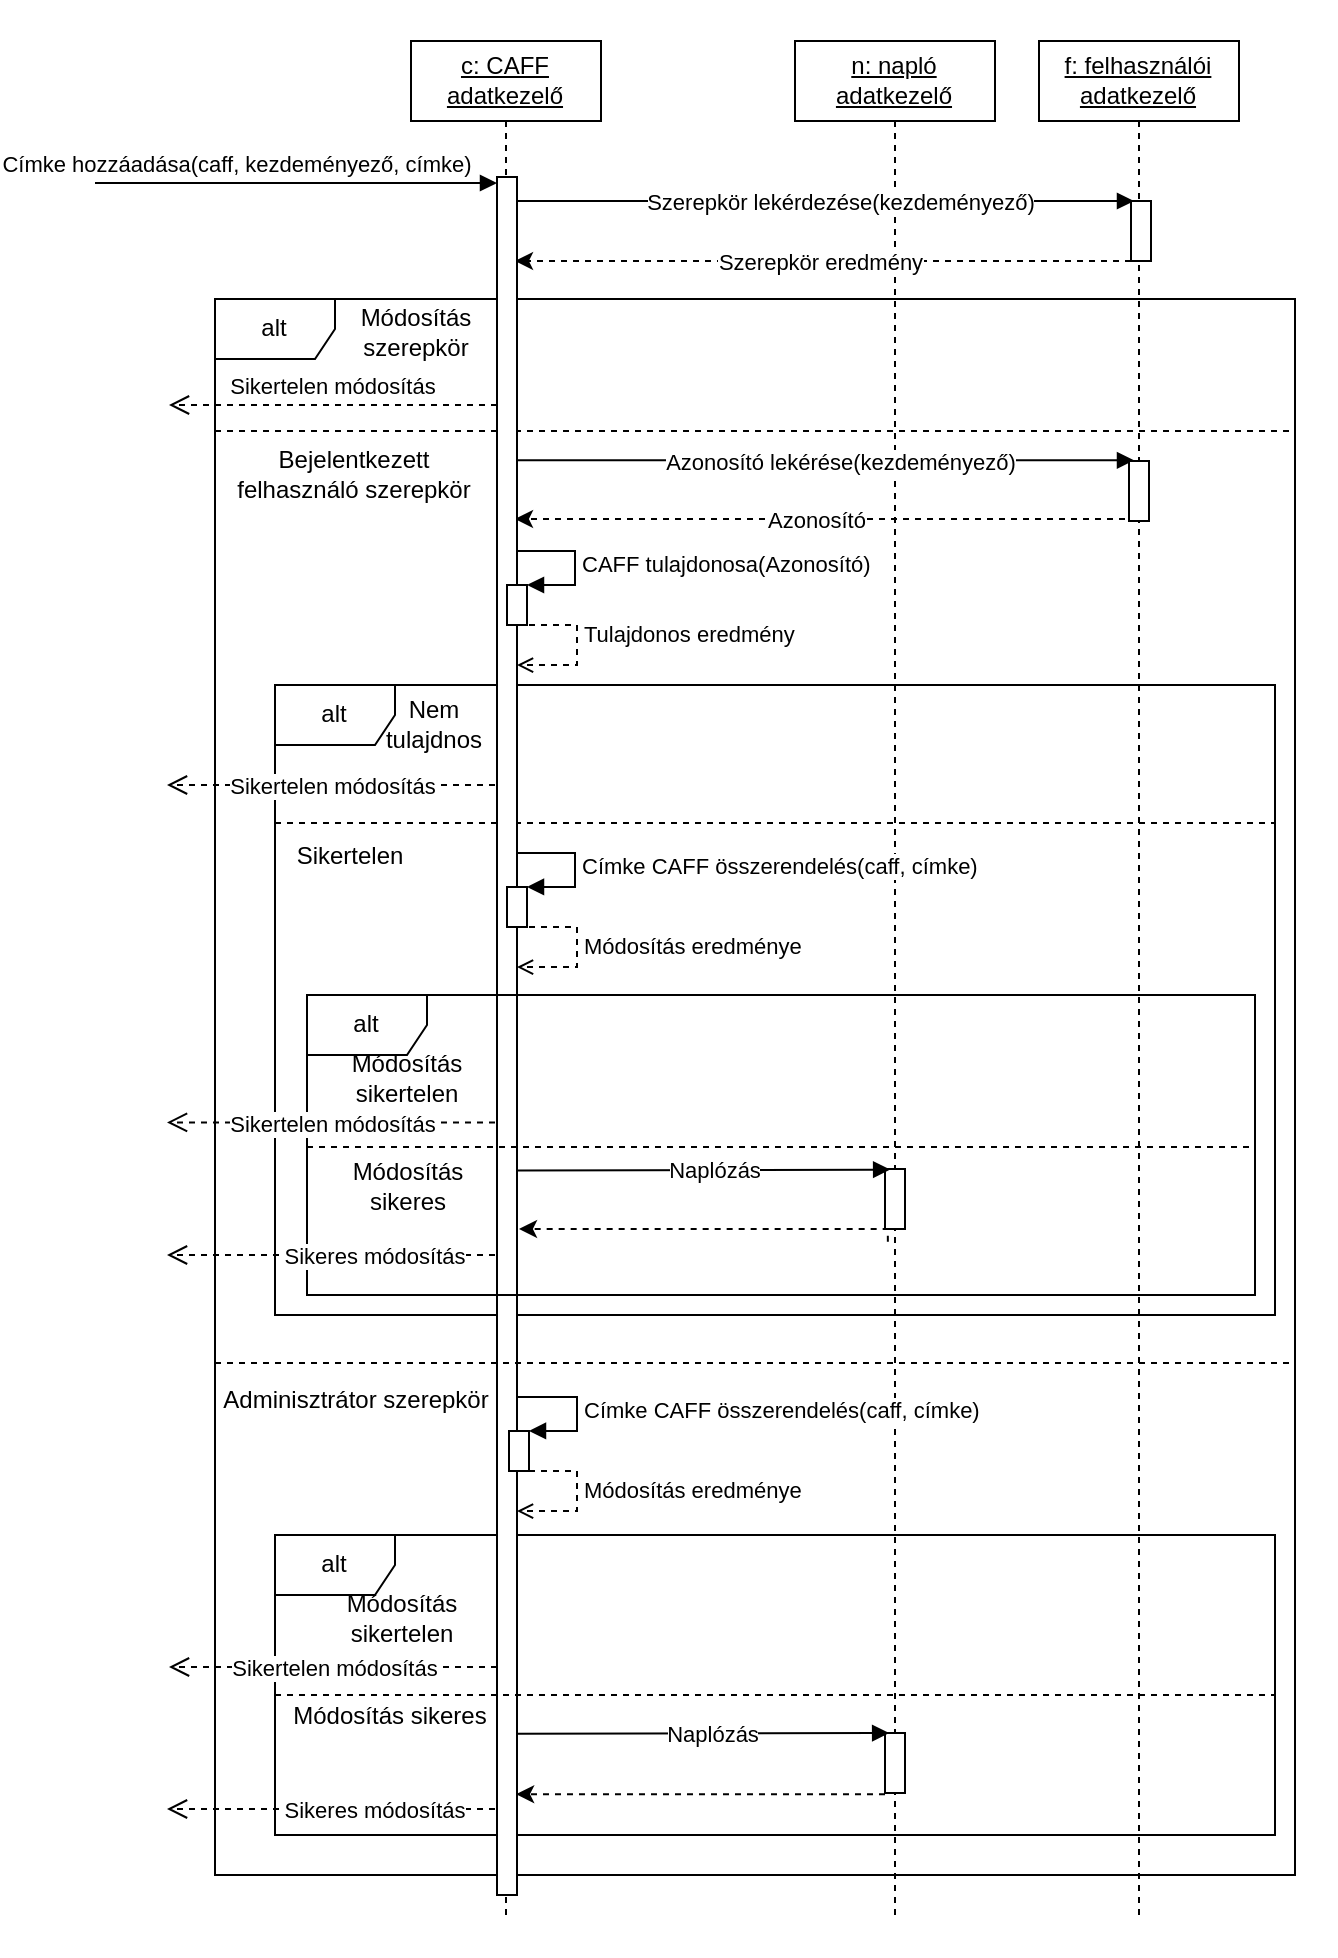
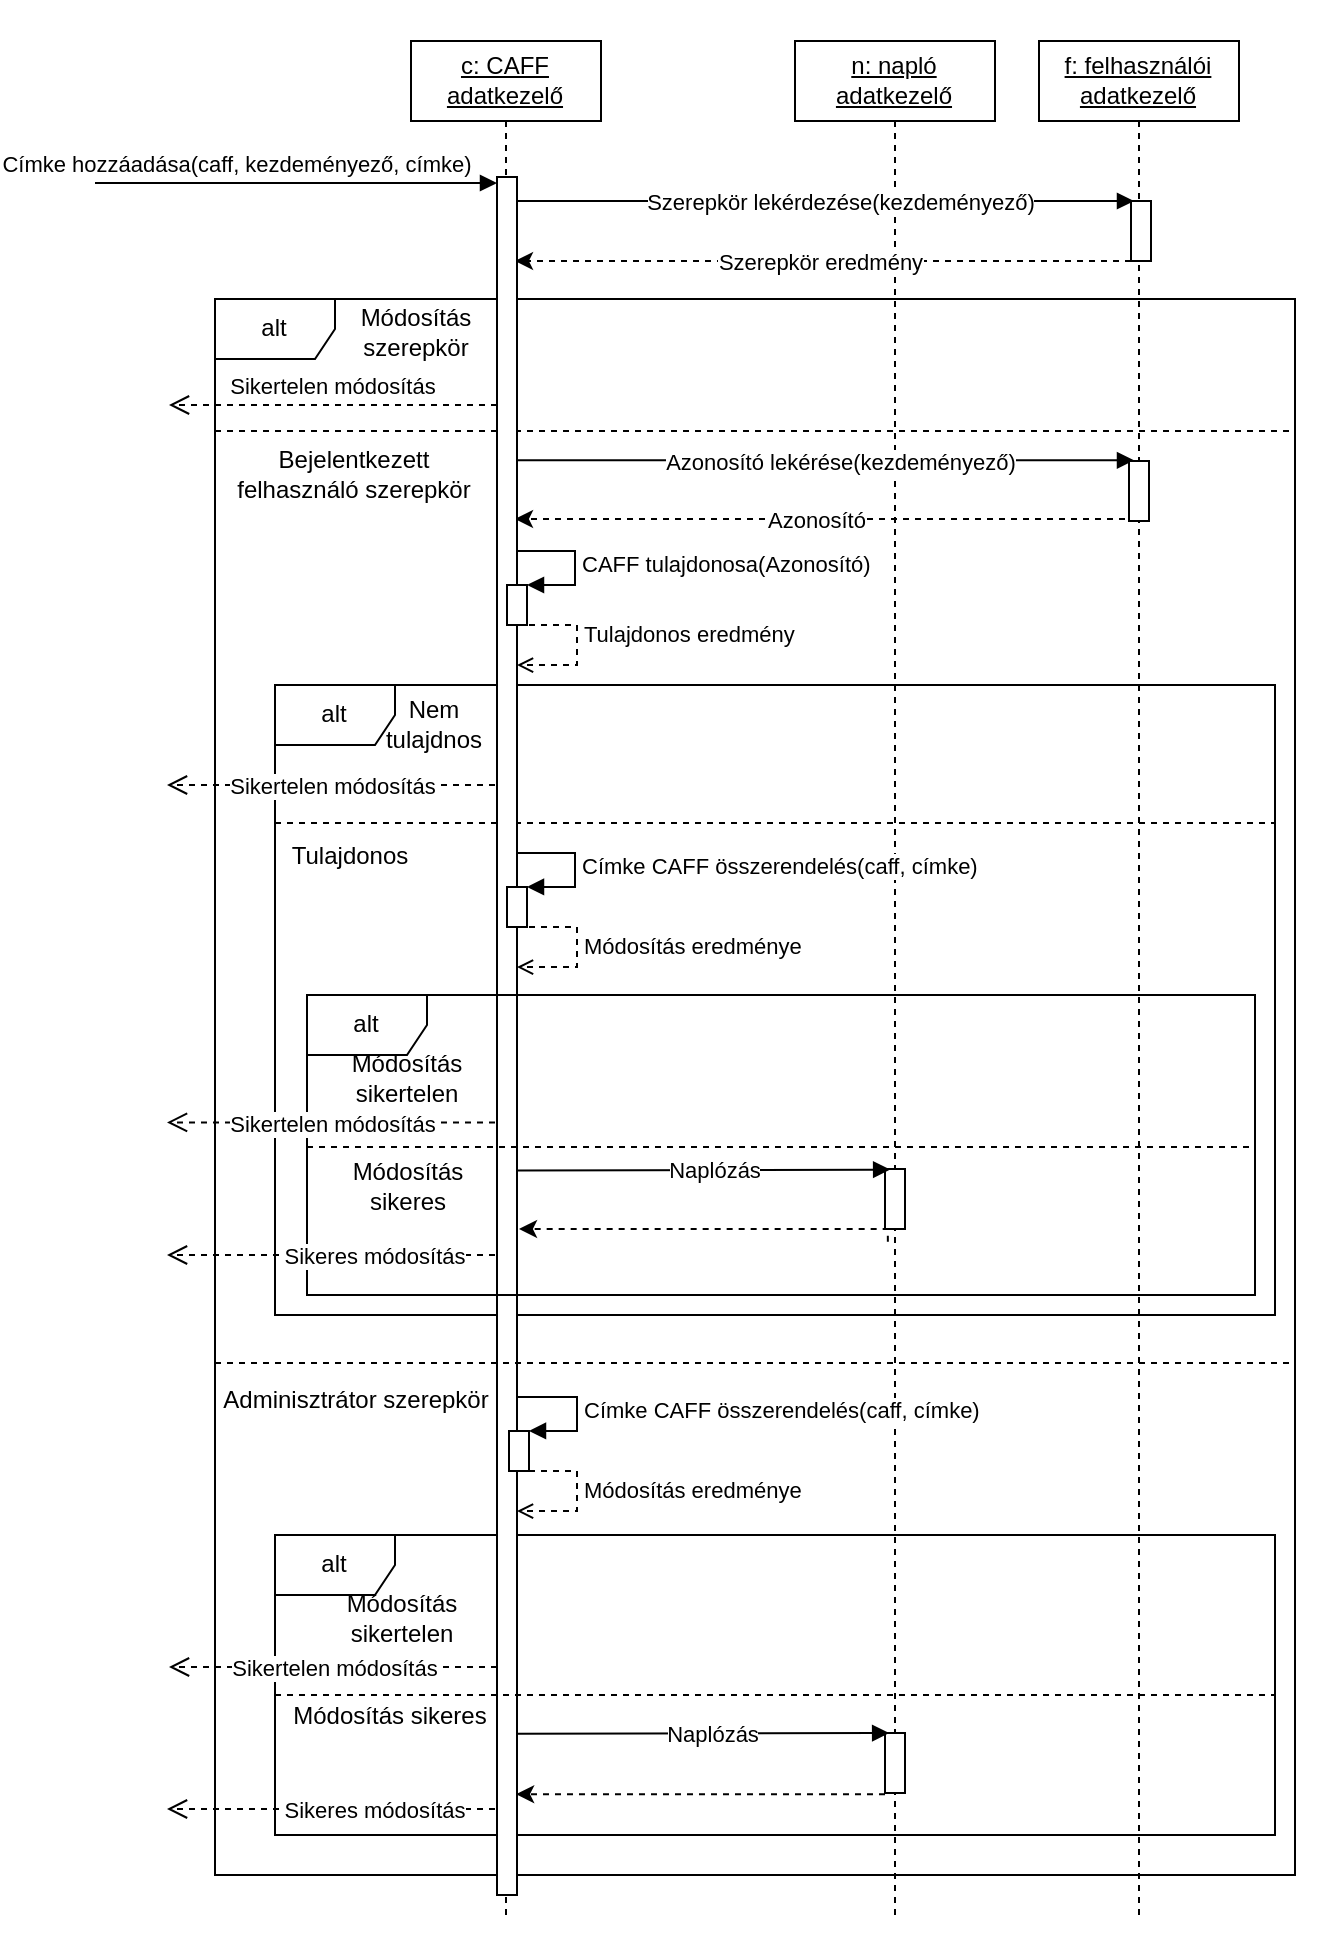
(351, 857) -> (351, 857)
